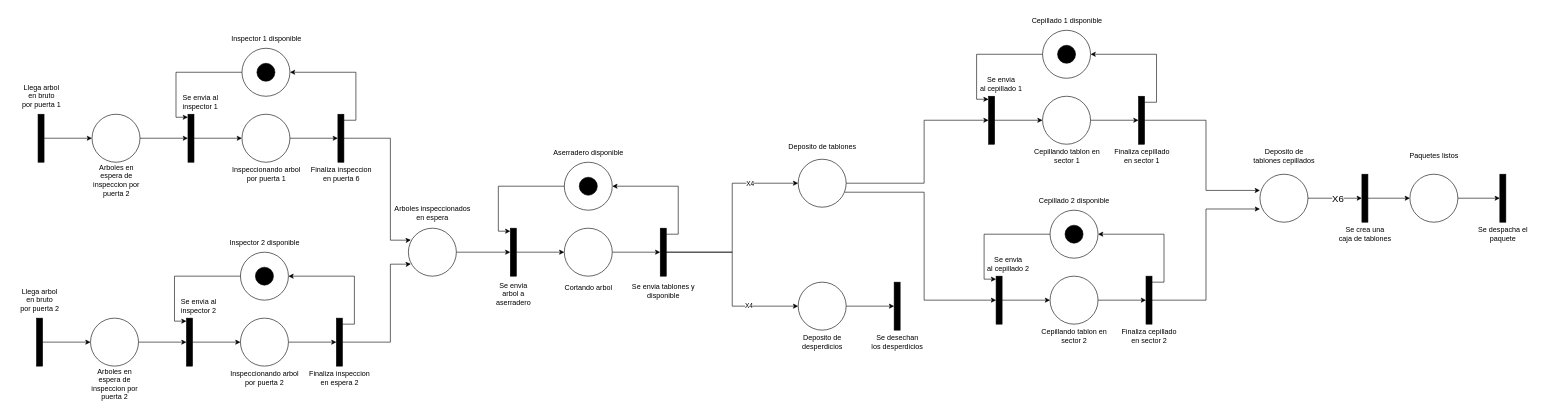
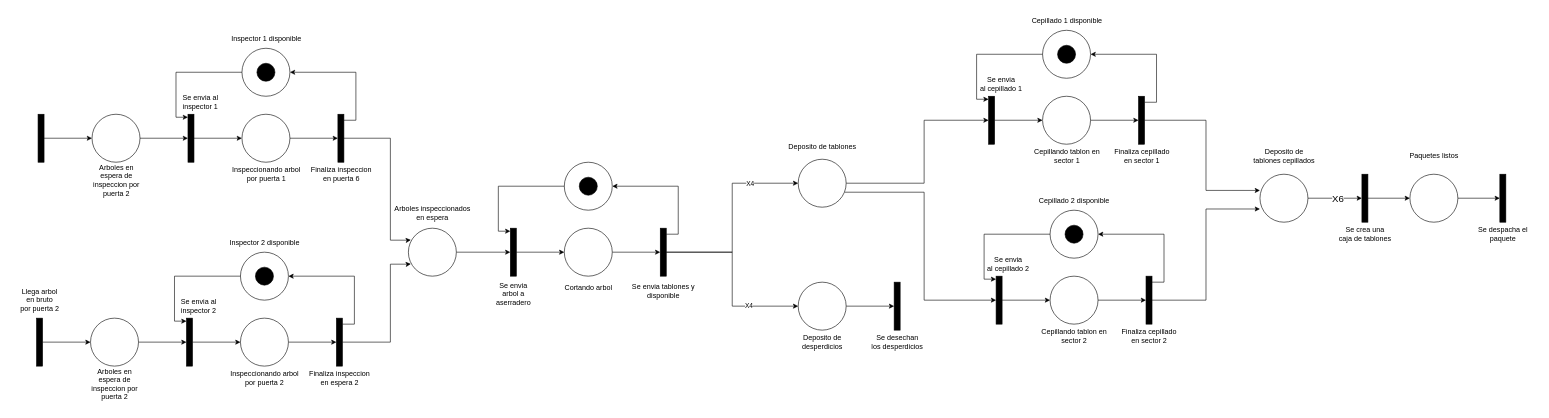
(41, 96) -> none
(588, 153) -> none
